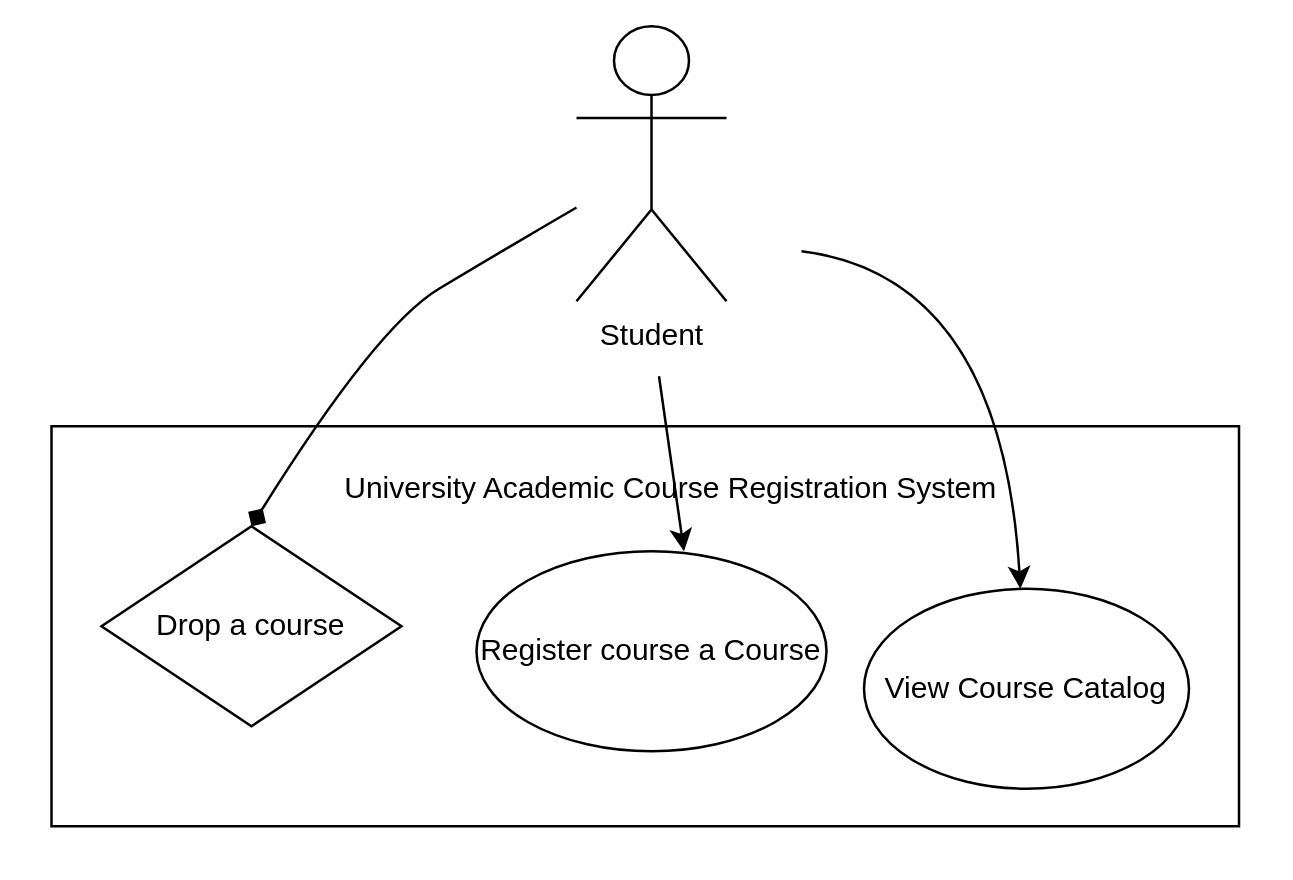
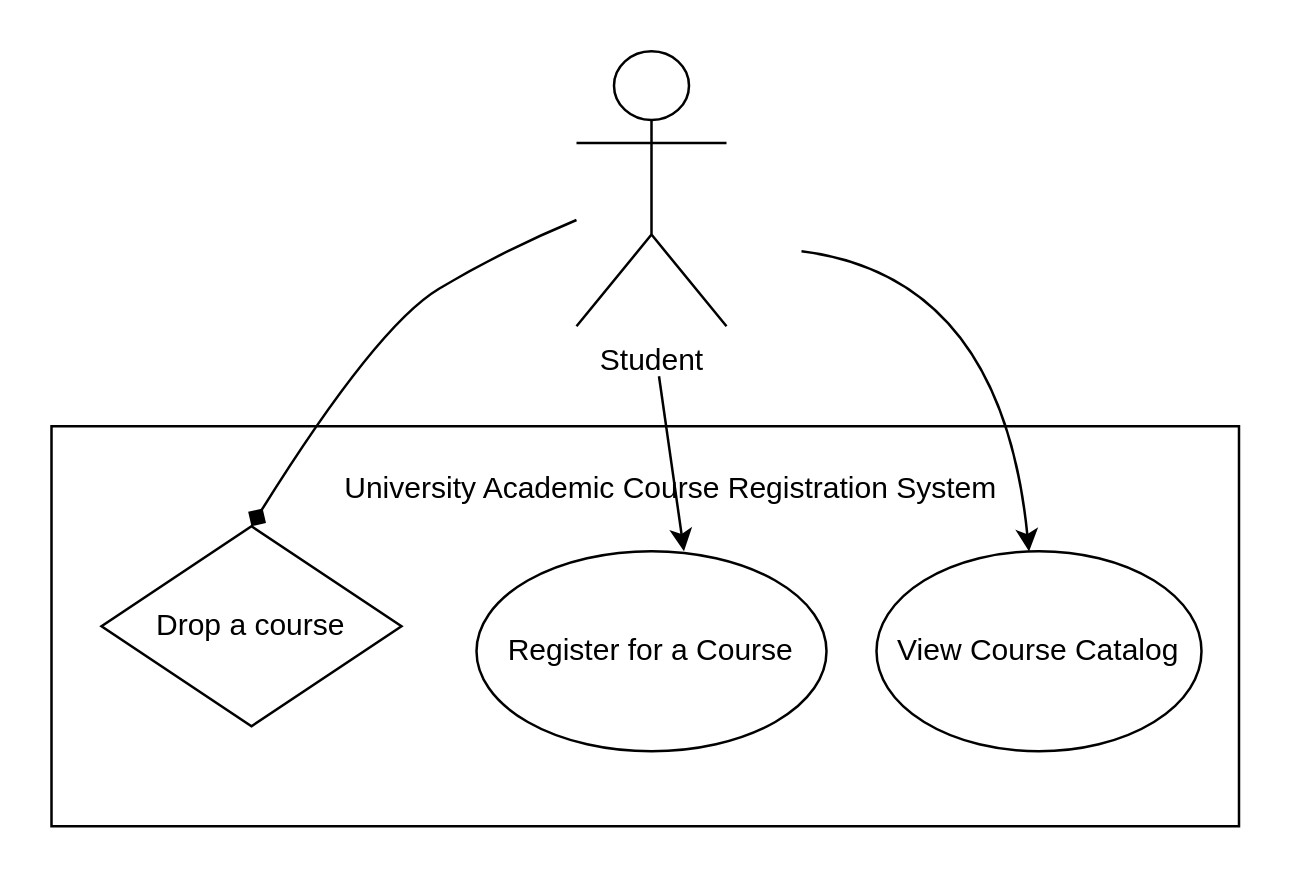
(651, 164) -> (651, 189)
(651, 651) -> (651, 651)
(1026, 689) -> (1039, 651)
